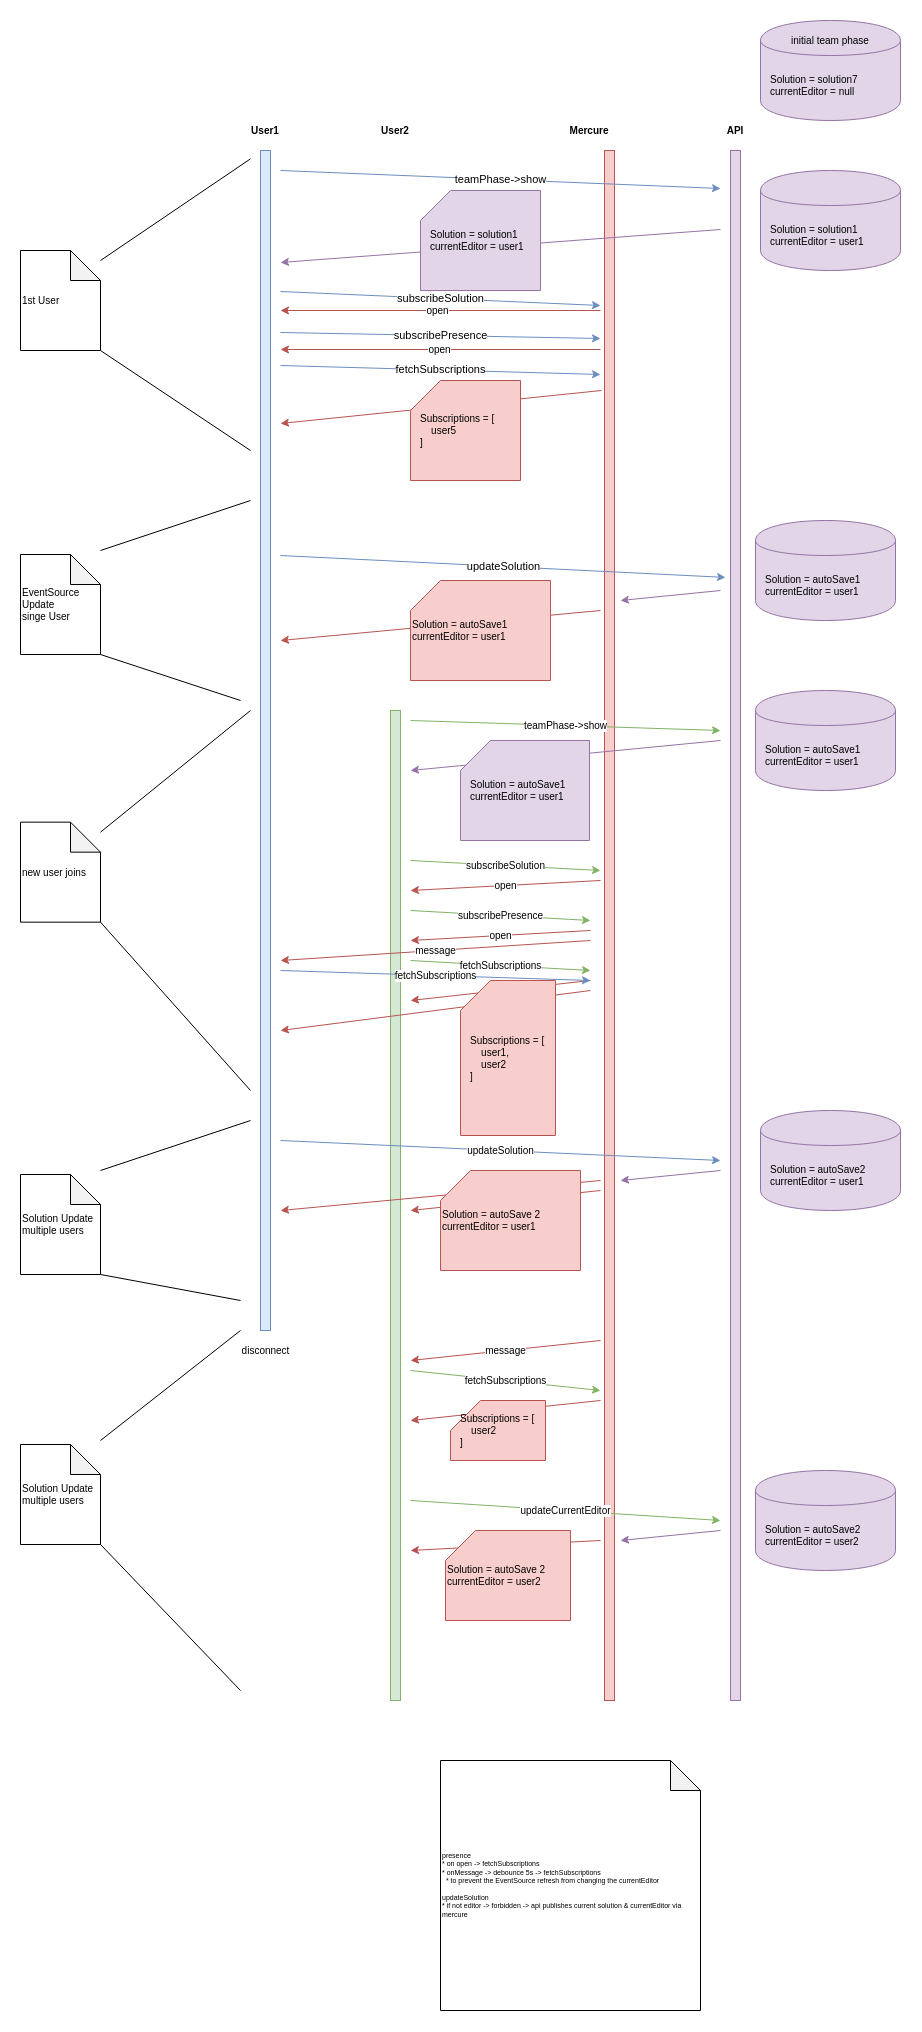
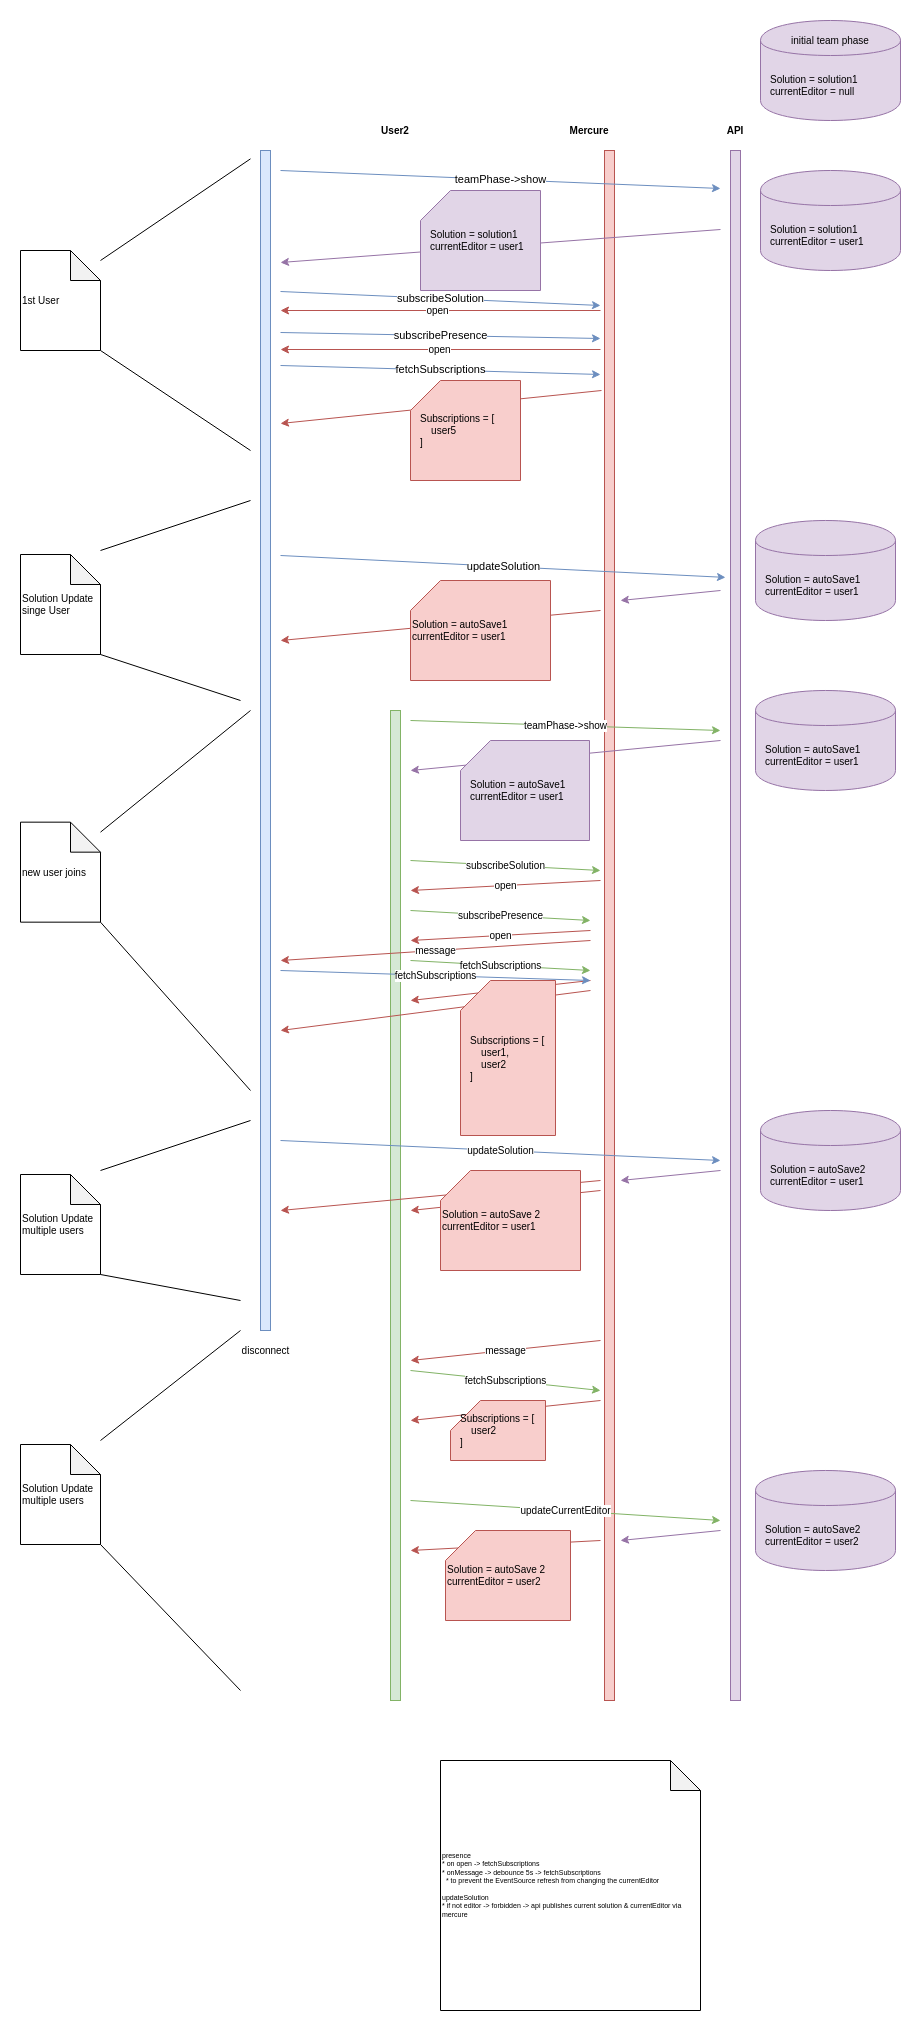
(820, 86) -> (820, 86)
(266, 131) -> none
(62, 605) -> (61, 605)
